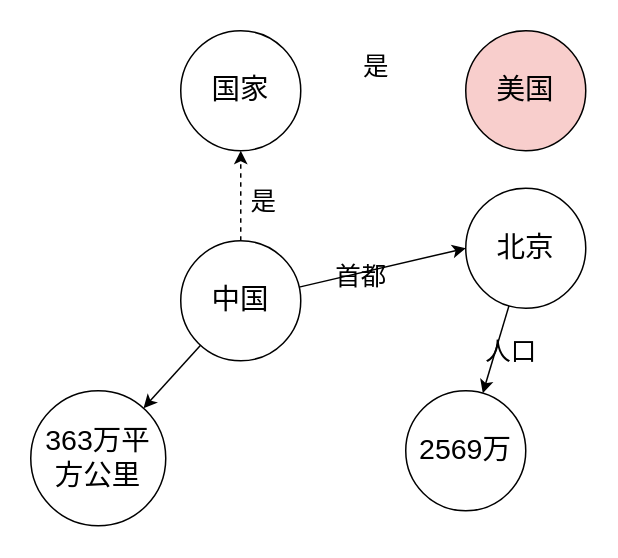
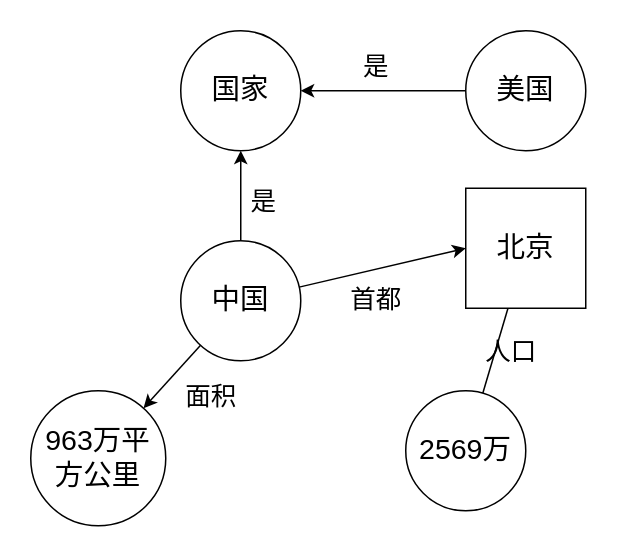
none -> (389, 91)
(526, 91) -> (526, 91)
(241, 199) -> (241, 199)
(526, 248) -> (526, 248)
(361, 278) -> (376, 301)
(486, 382) -> (485, 386)
none -> (211, 398)
(98, 458) -> (98, 458)
